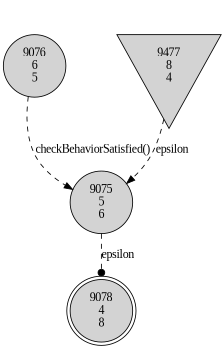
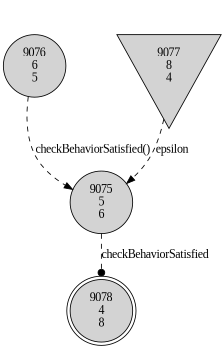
(169, 66) -> (169, 66)
(118, 255) -> (155, 255)
